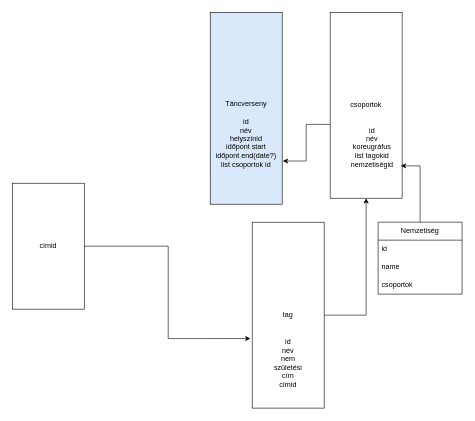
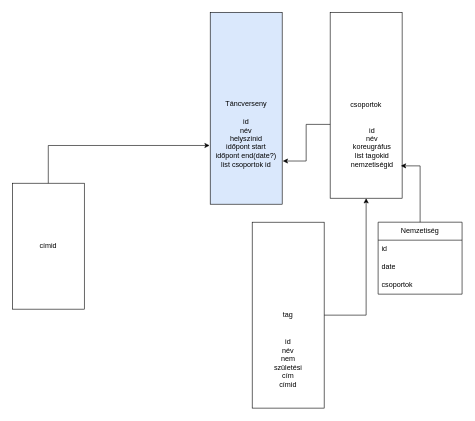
none -> (127, 146)
(390, 267) -> (390, 267)
(205, 339) -> none
